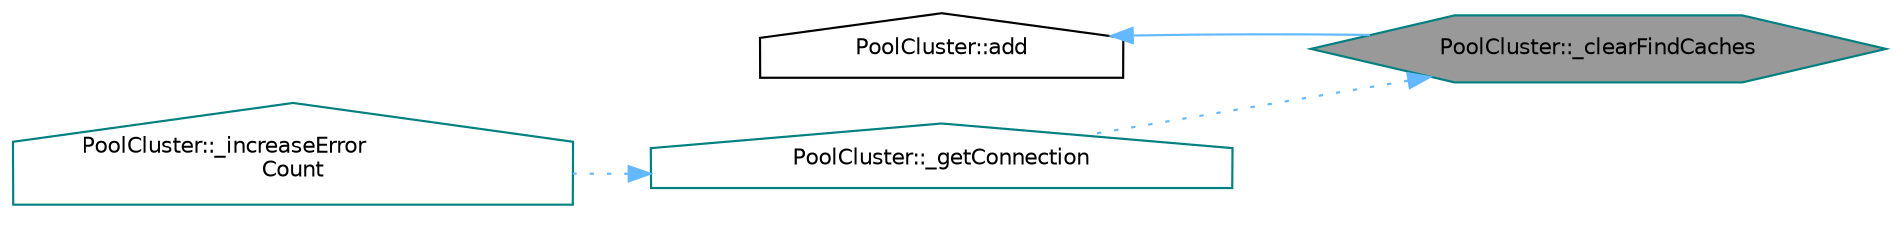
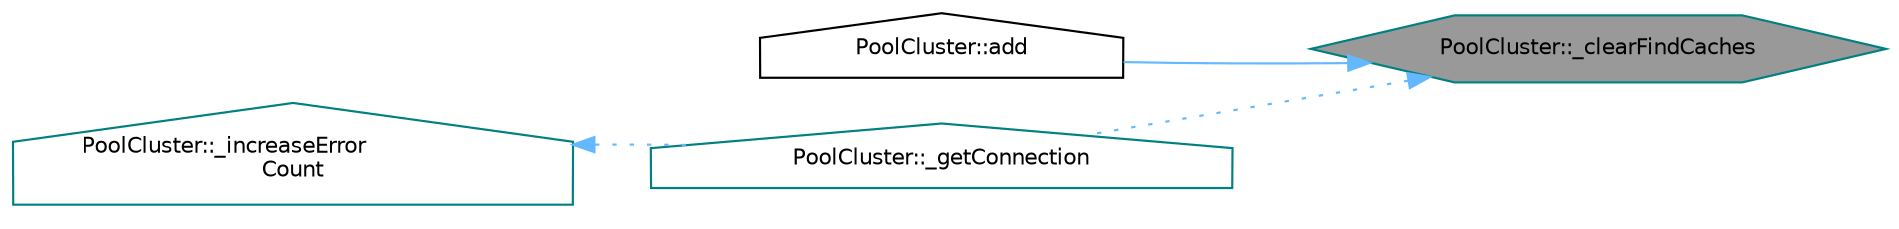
(1252, 34) -> (1236, 63)
(601, 174) -> (641, 145)
